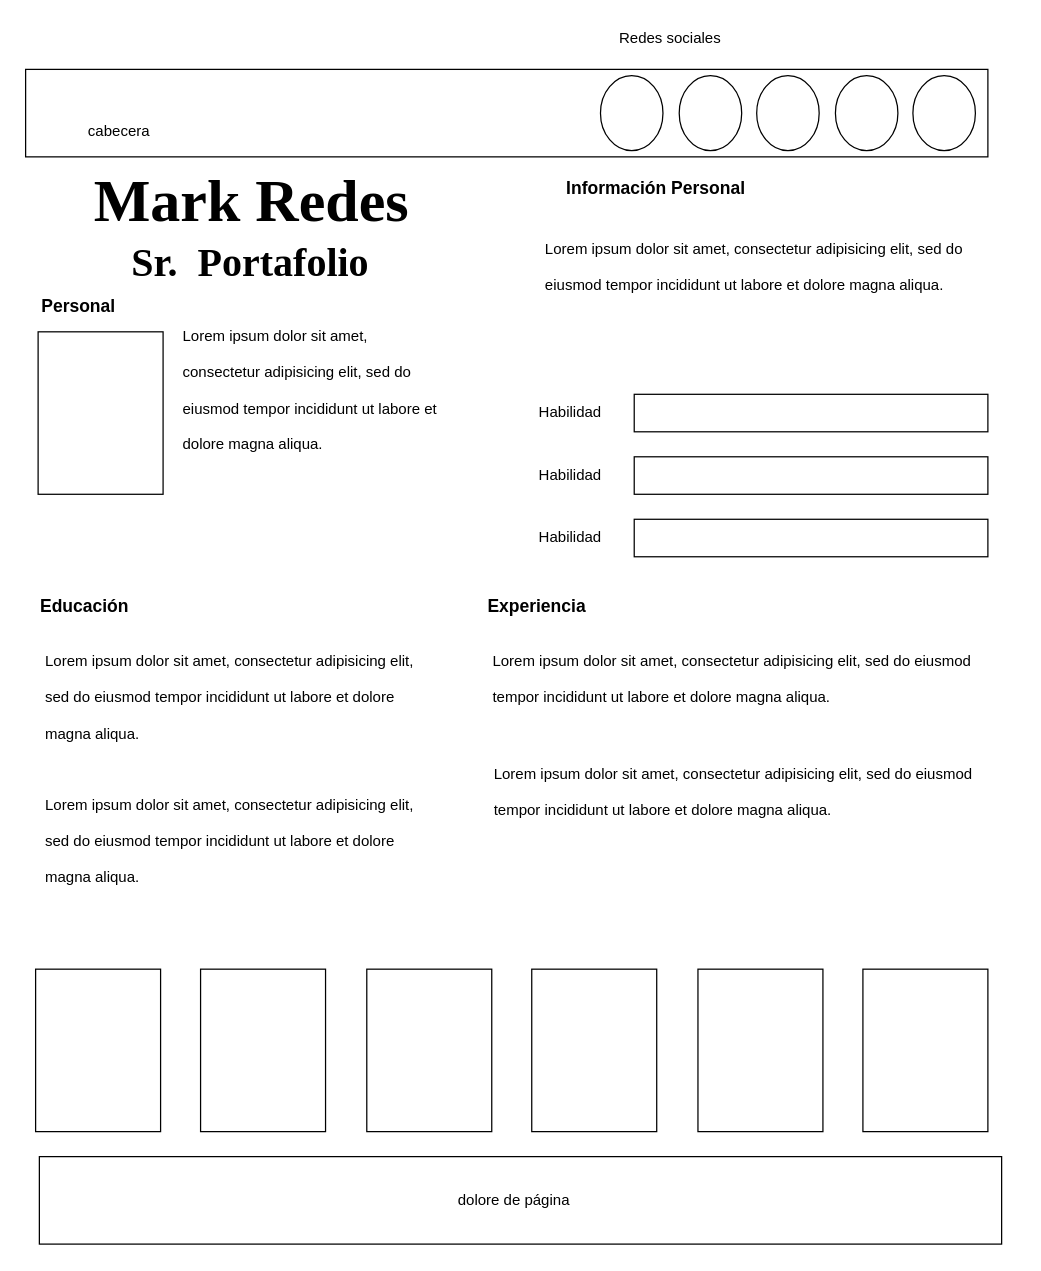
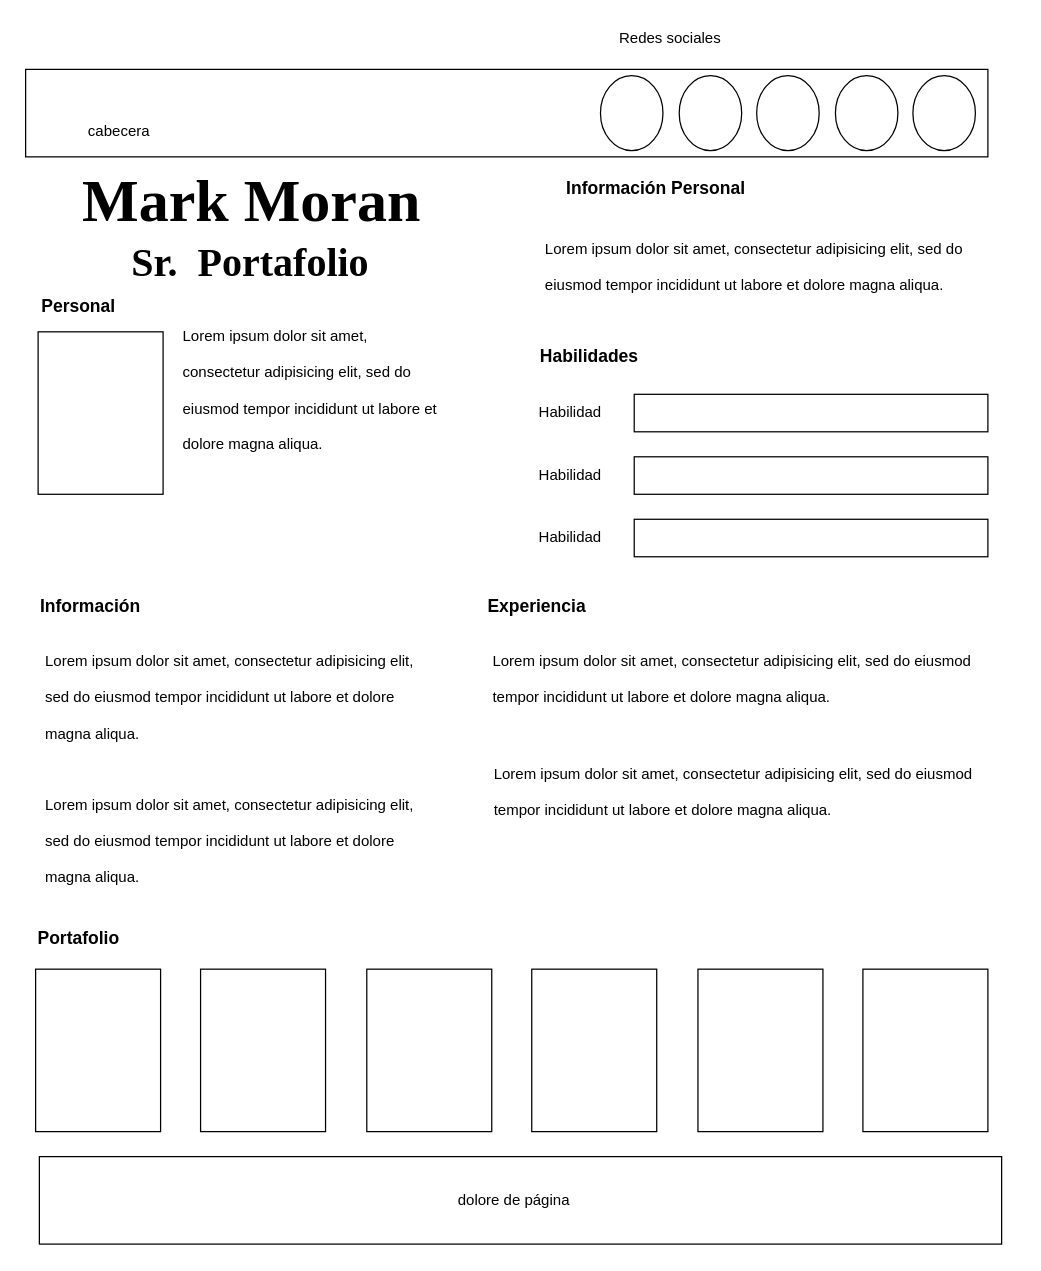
(252, 201) -> (252, 201)
none -> (763, 357)
(82, 607) -> (92, 607)
none -> (261, 938)
